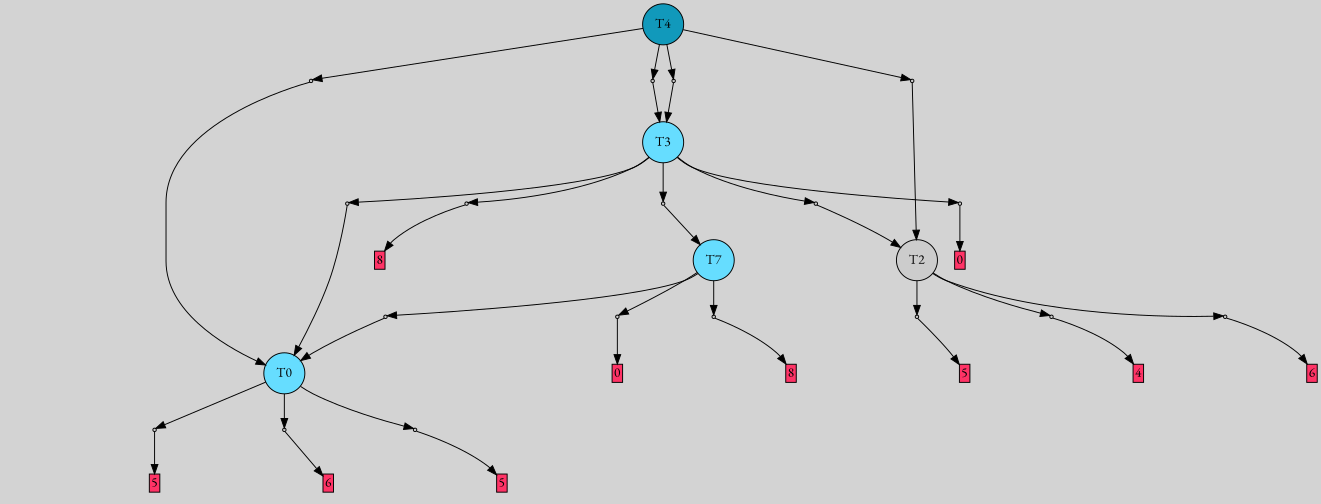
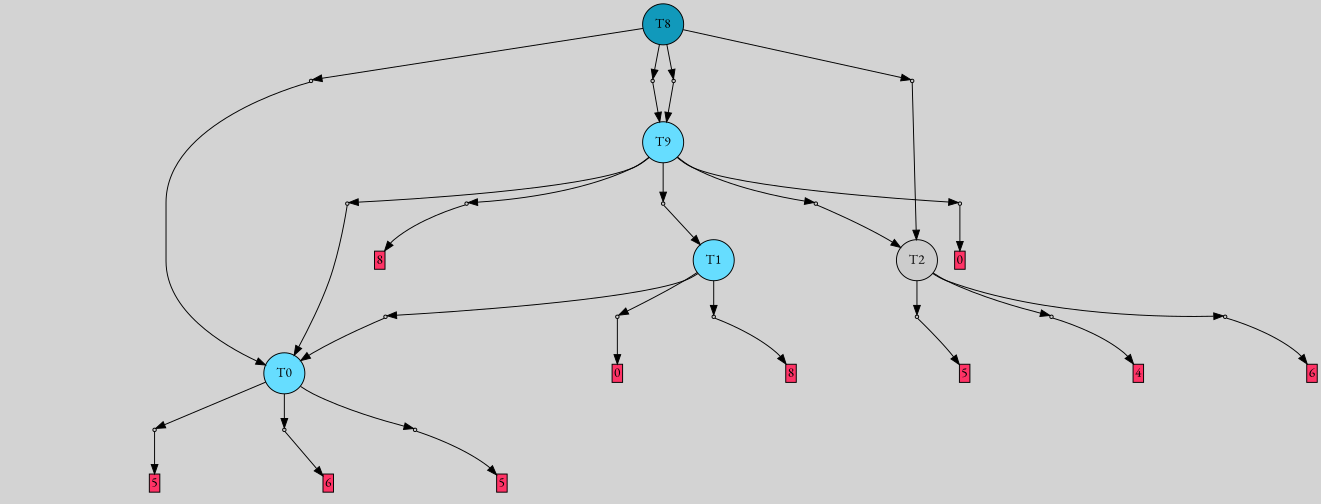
(663, 24) -> (663, 24)
(663, 142) -> (663, 142)
(714, 260) -> (714, 260)
